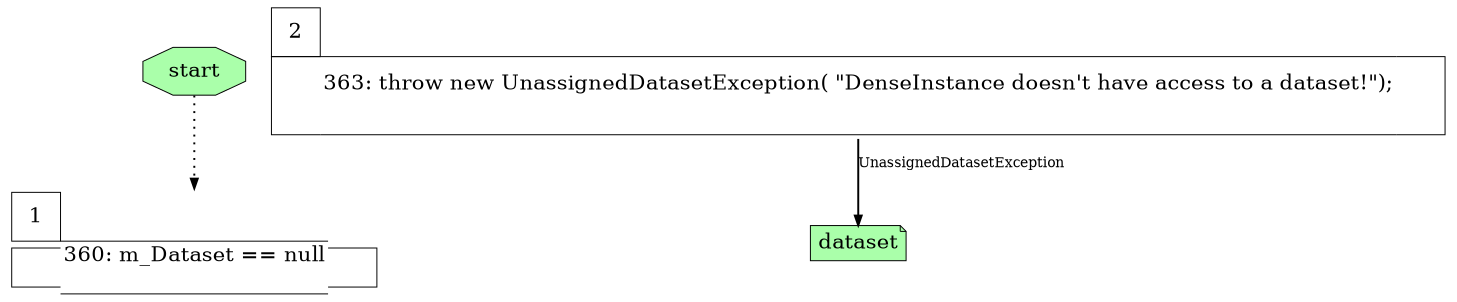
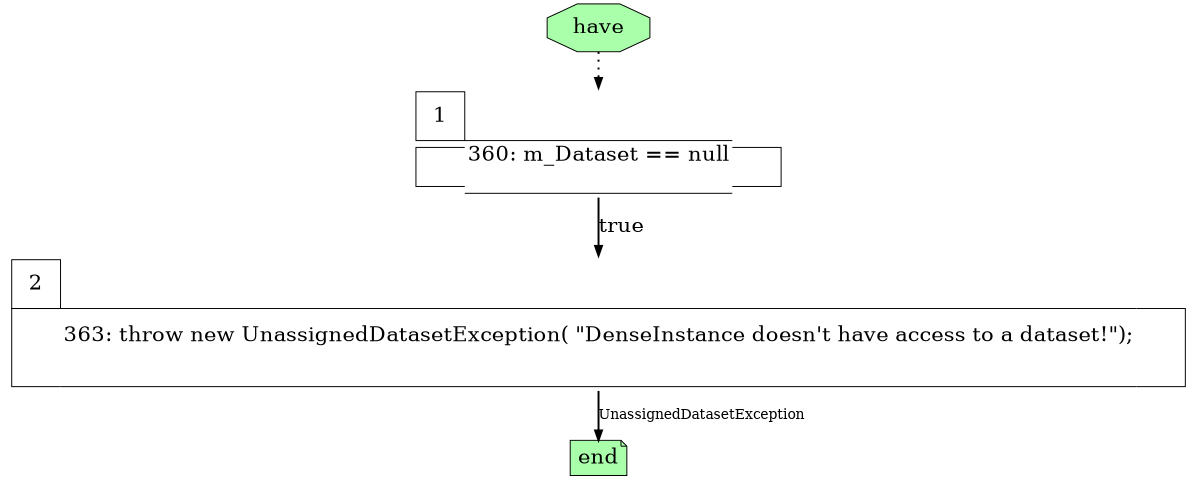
(194, 71) -> (599, 28)
none -> (599, 222)
(858, 243) -> (599, 458)
